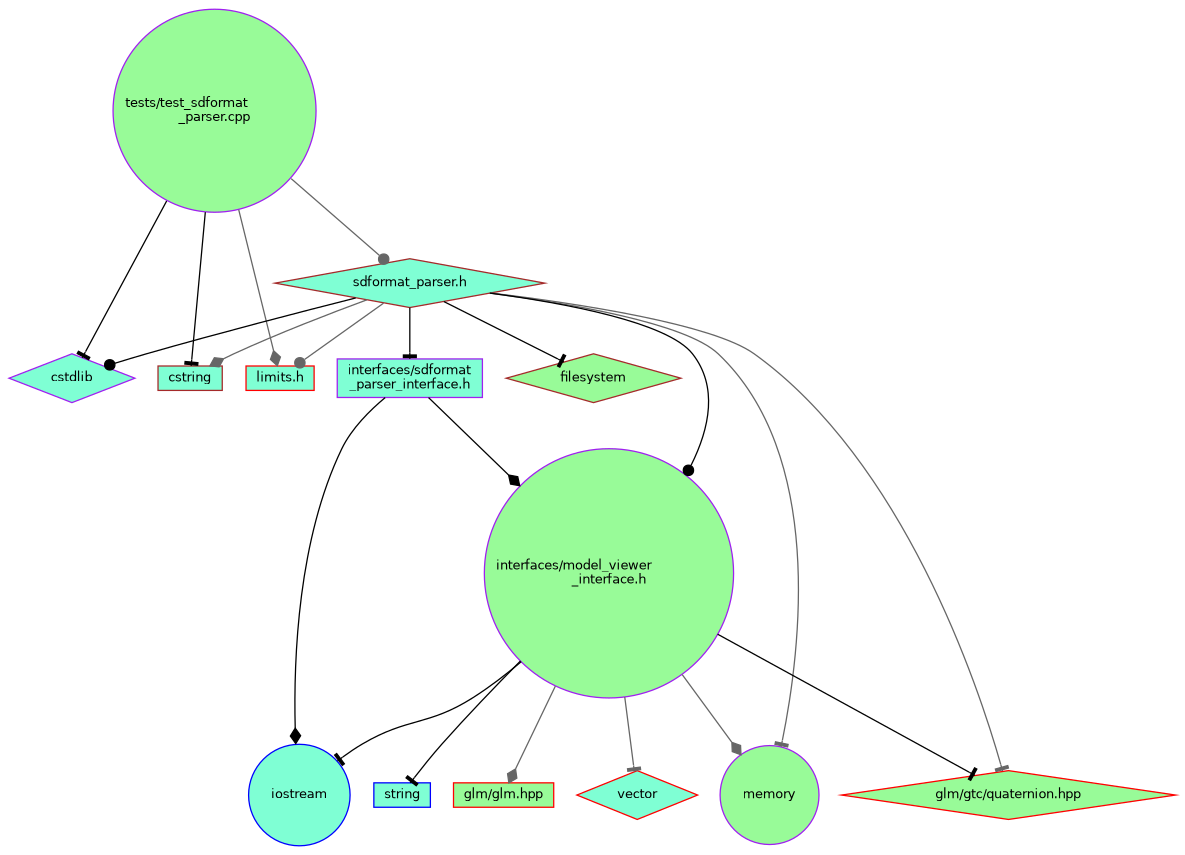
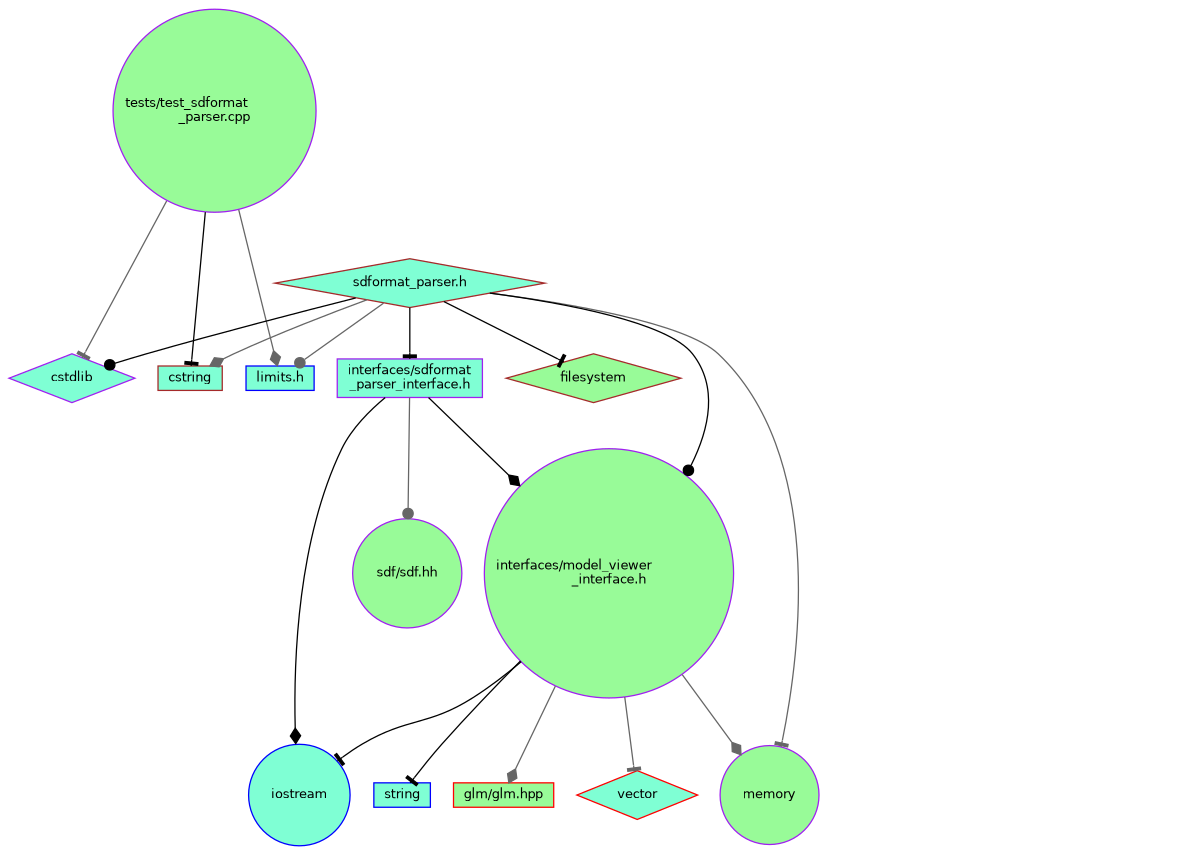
(335, 217) -> none
(126, 276) -> (126, 276)
(280, 378) -> (280, 378)
none -> (407, 573)
(1009, 795) -> none
